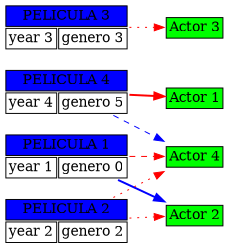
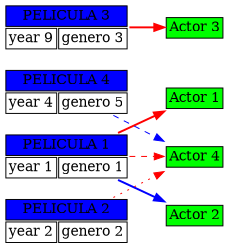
(142, 27) -> (142, 27)
(31, 38) -> (31, 38)
(142, 95) -> (141, 122)
(93, 167) -> (93, 167)
(142, 218) -> none
